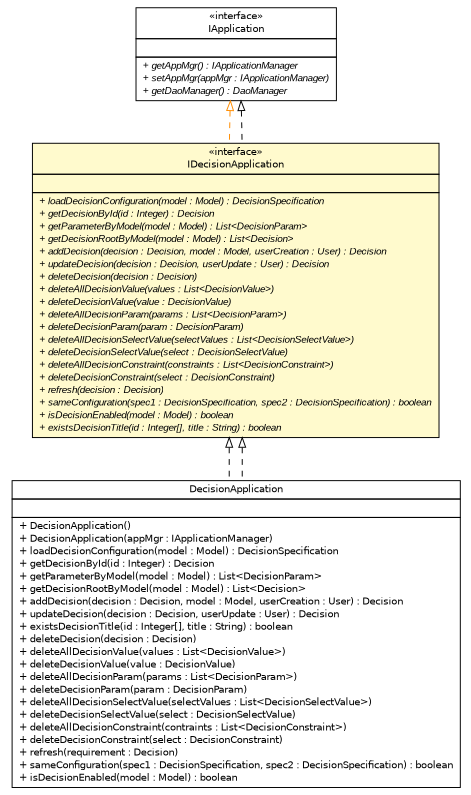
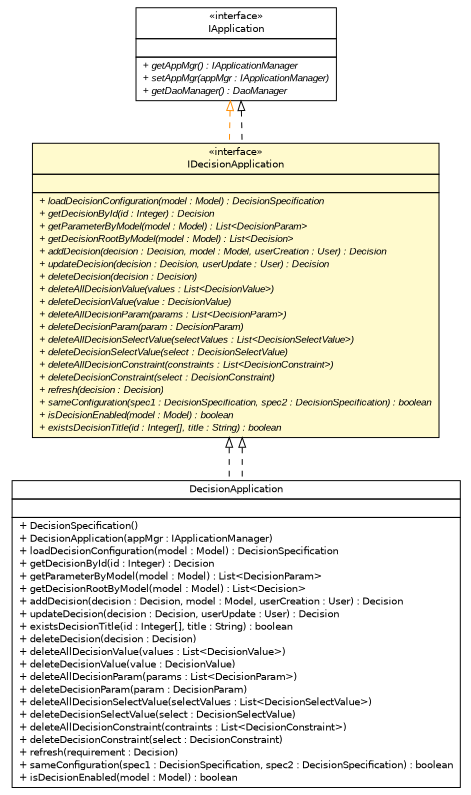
(75, 526) -> (79, 526)
